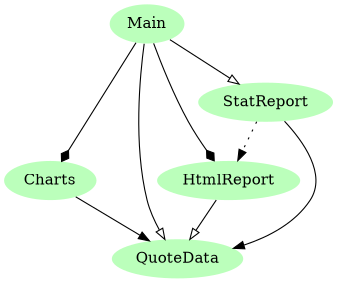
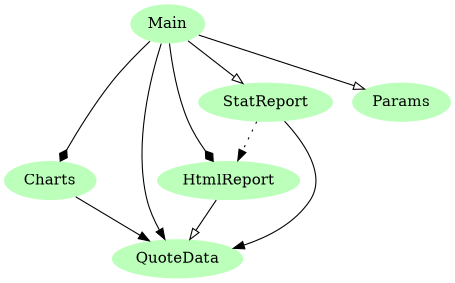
none -> (402, 102)
(139, 138) -> (143, 137)
